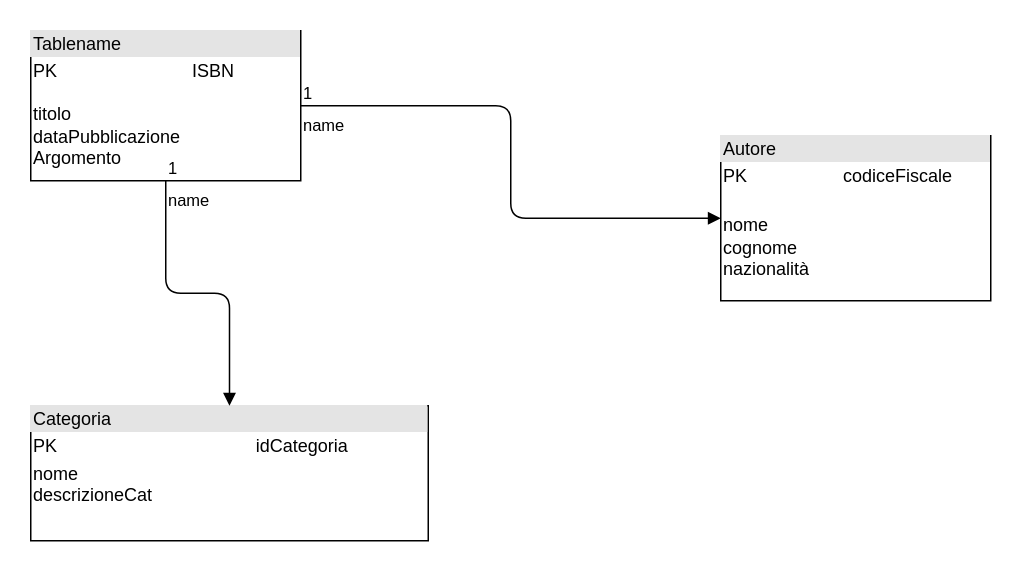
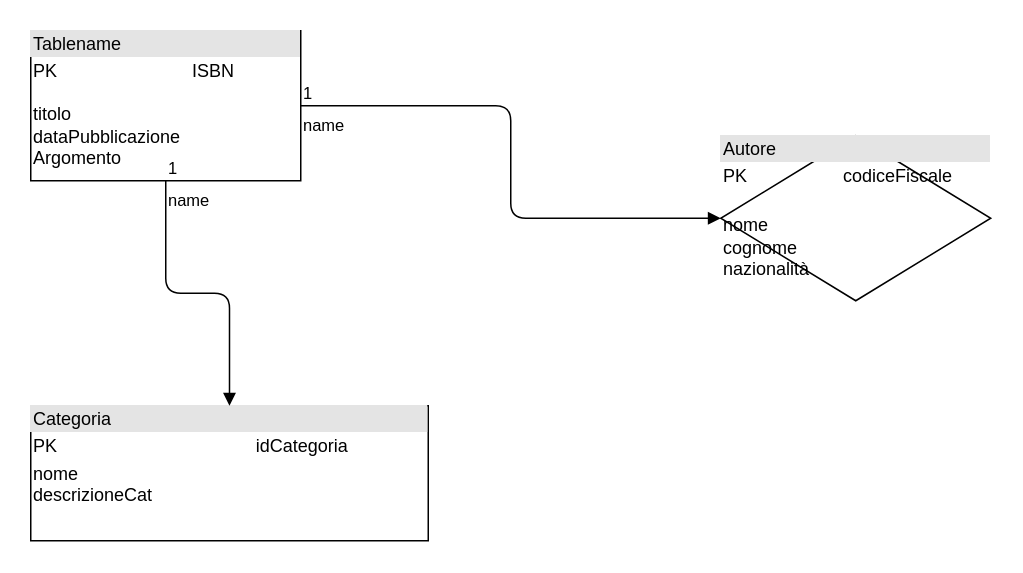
(856, 218) -> (856, 218)
